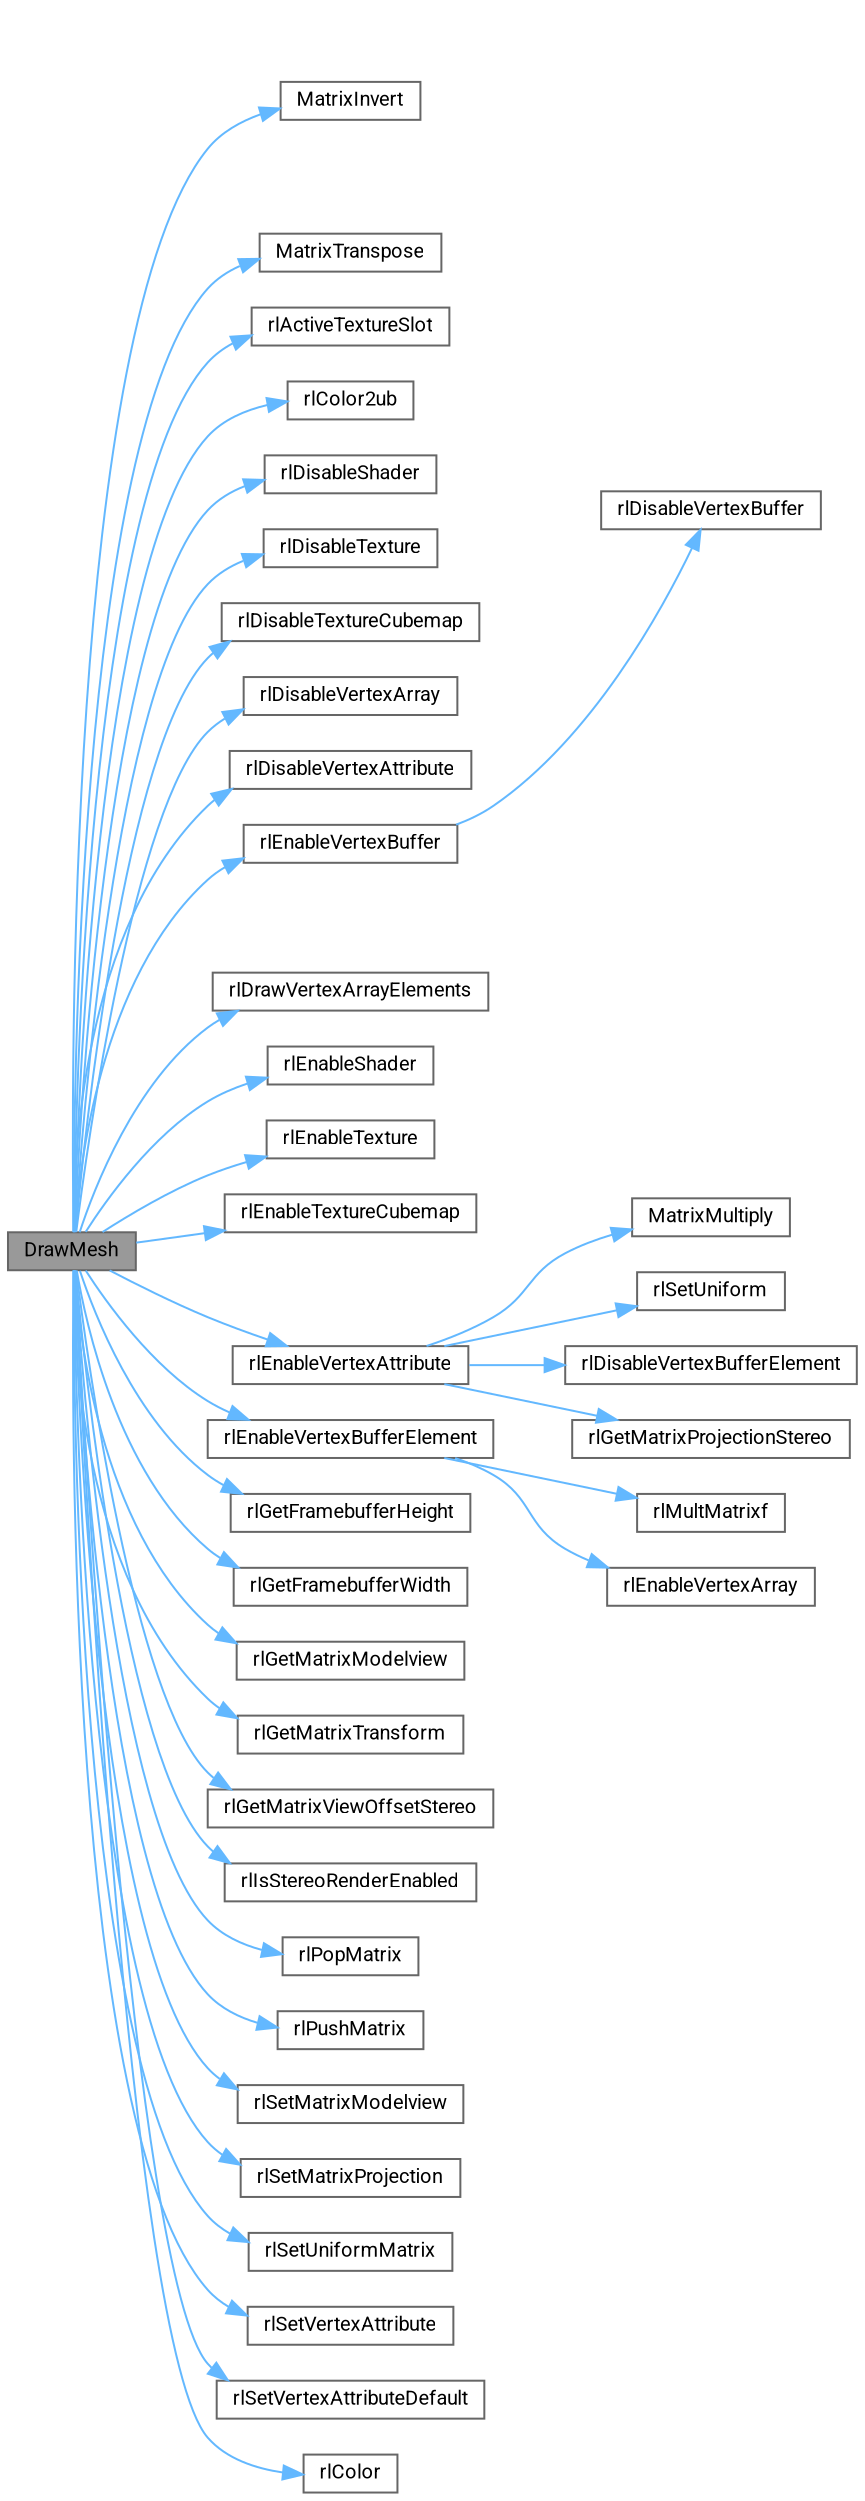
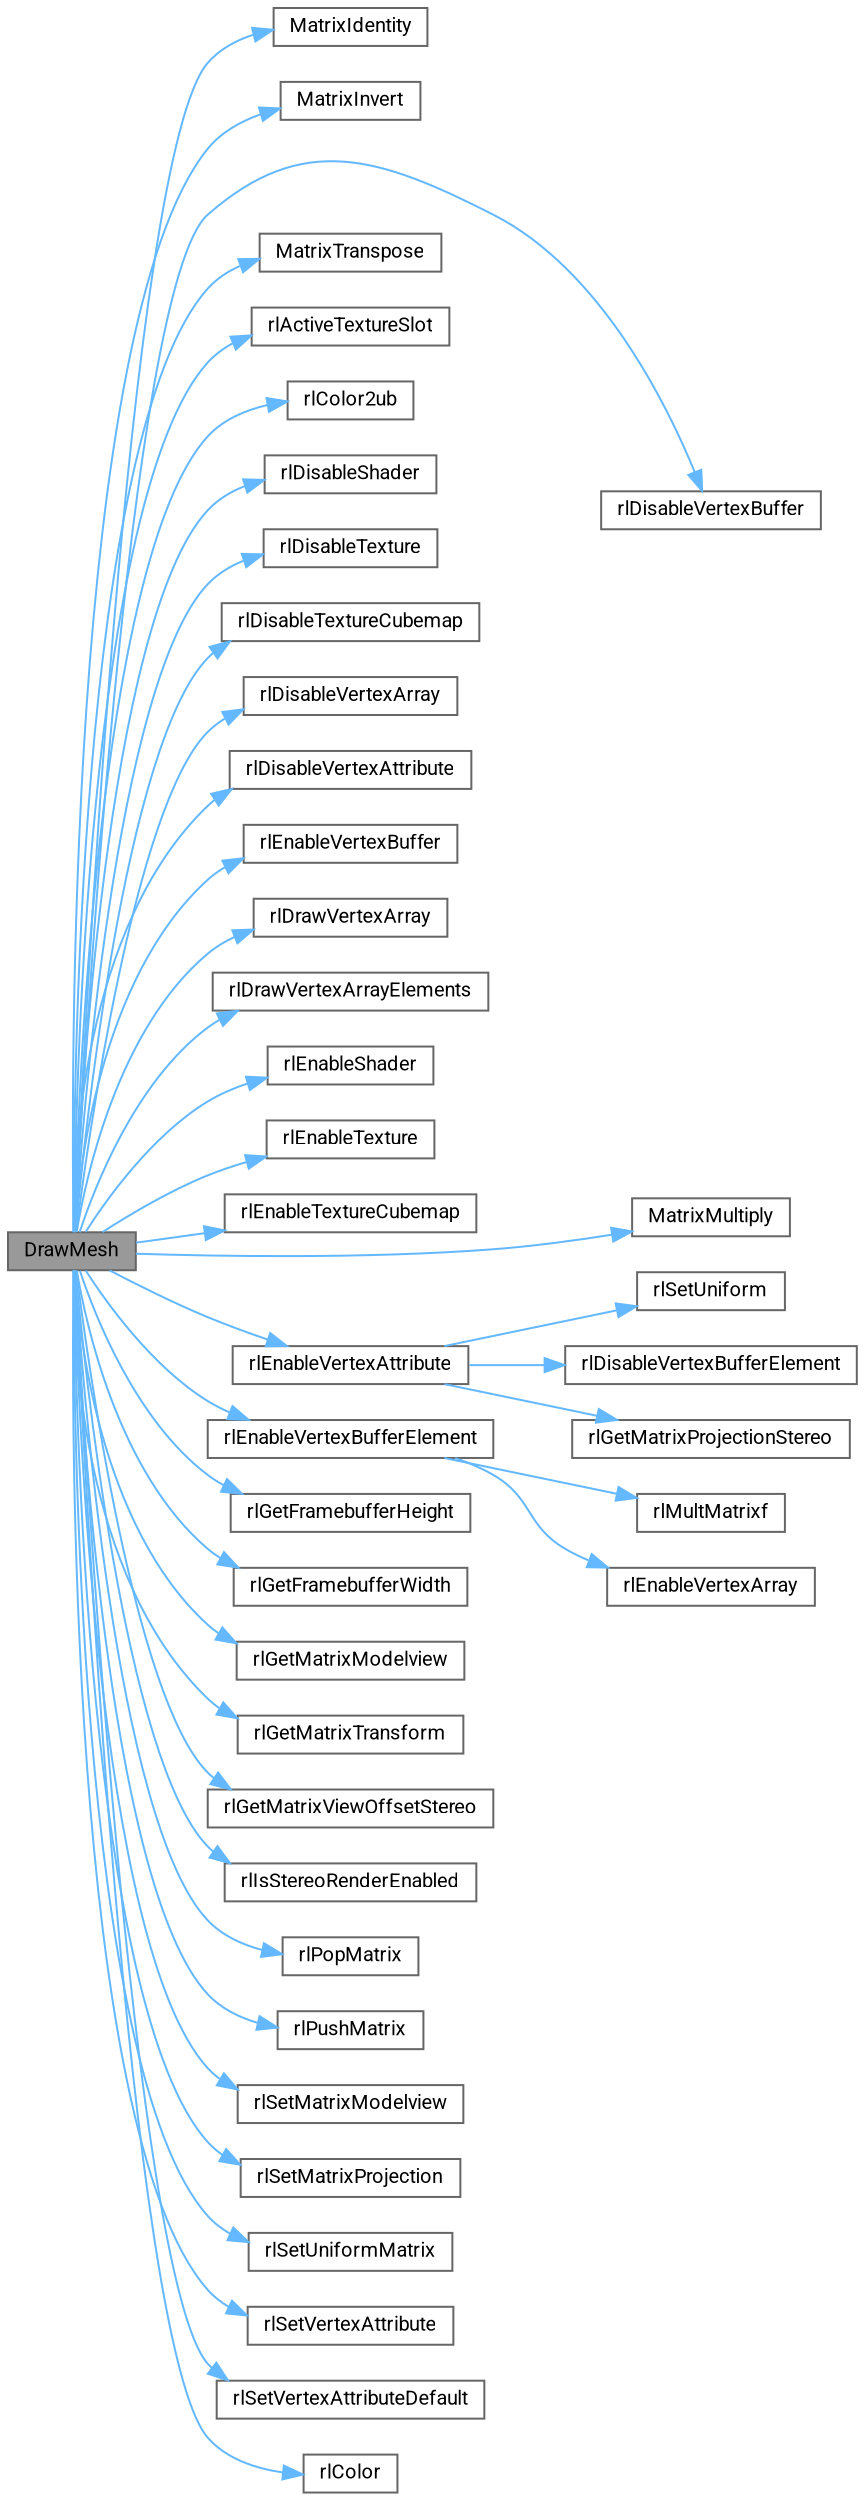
none -> (351, 27)
(596, 706) -> (169, 317)
none -> (351, 918)
(522, 1293) -> (374, 1255)
